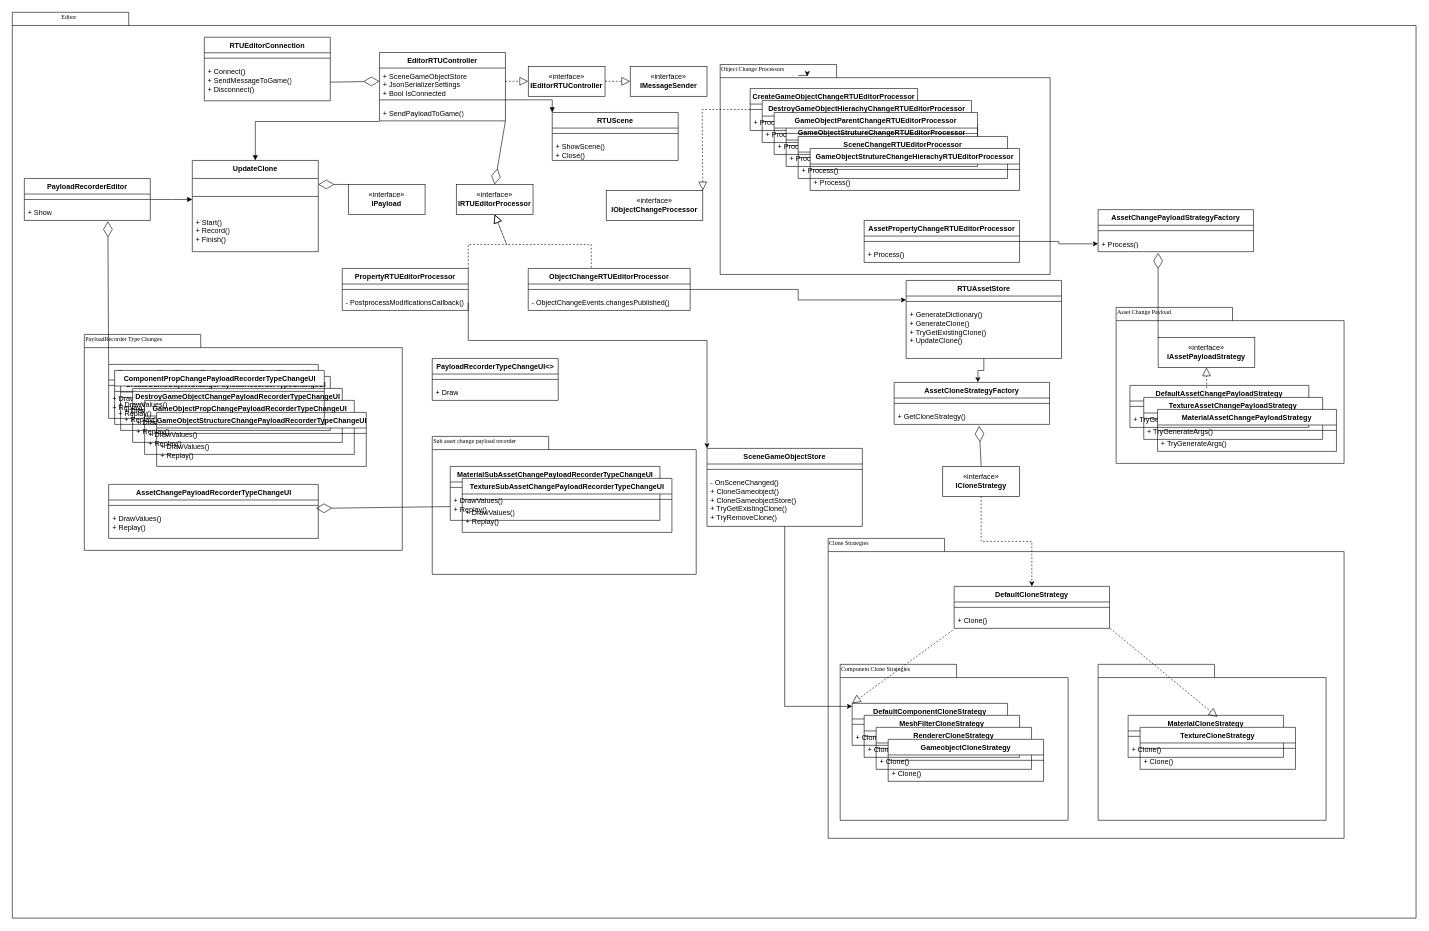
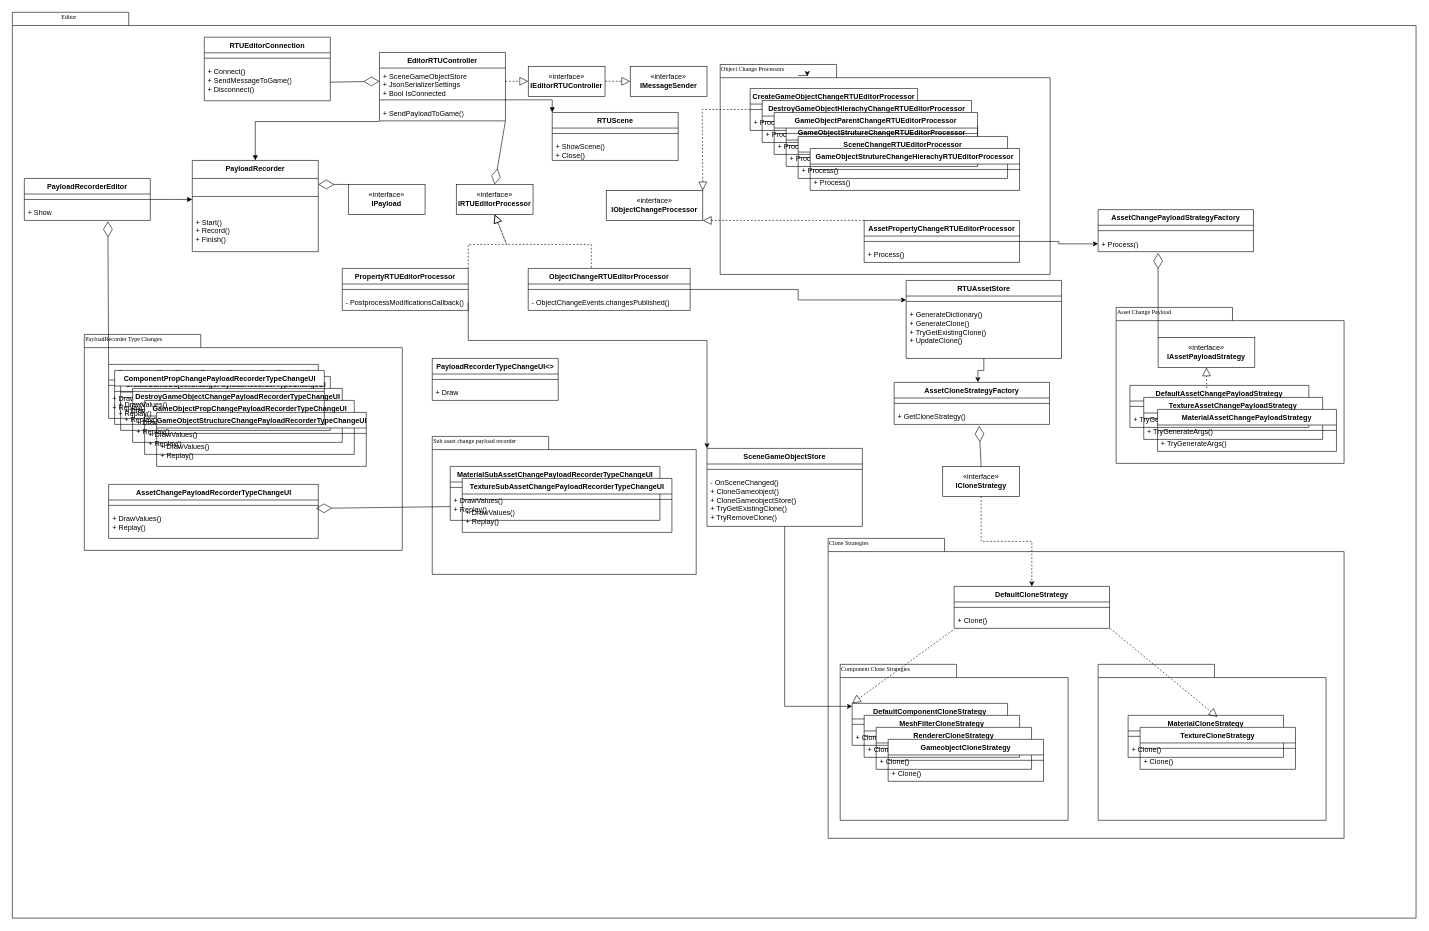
(255, 169) -> (255, 169)
none -> (788, 221)
